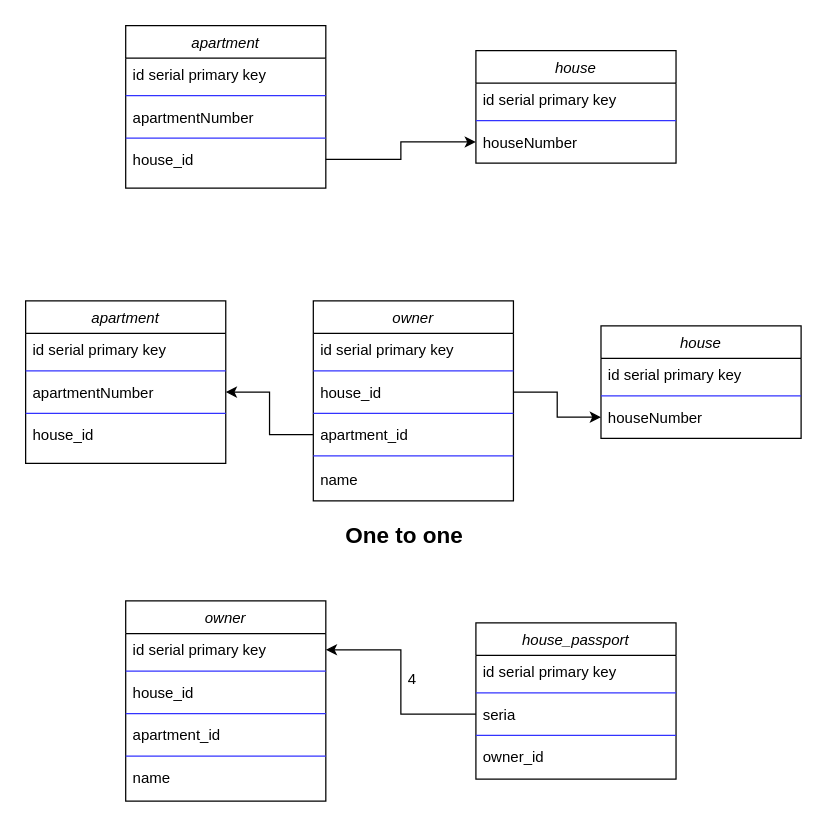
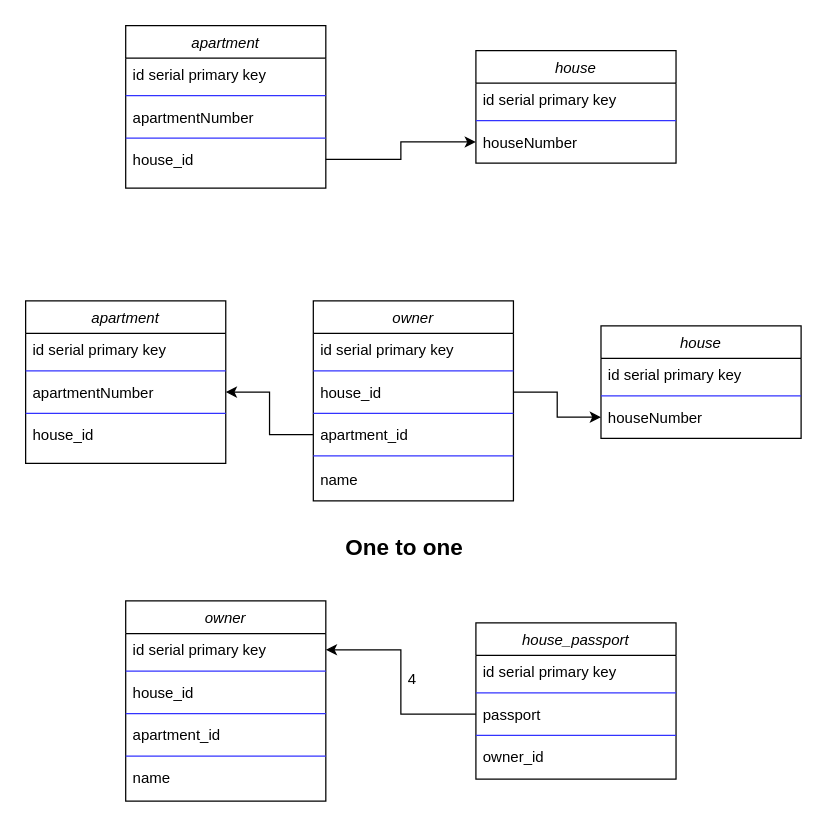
(438, 529) -> (438, 542)
(502, 714) -> (516, 714)
